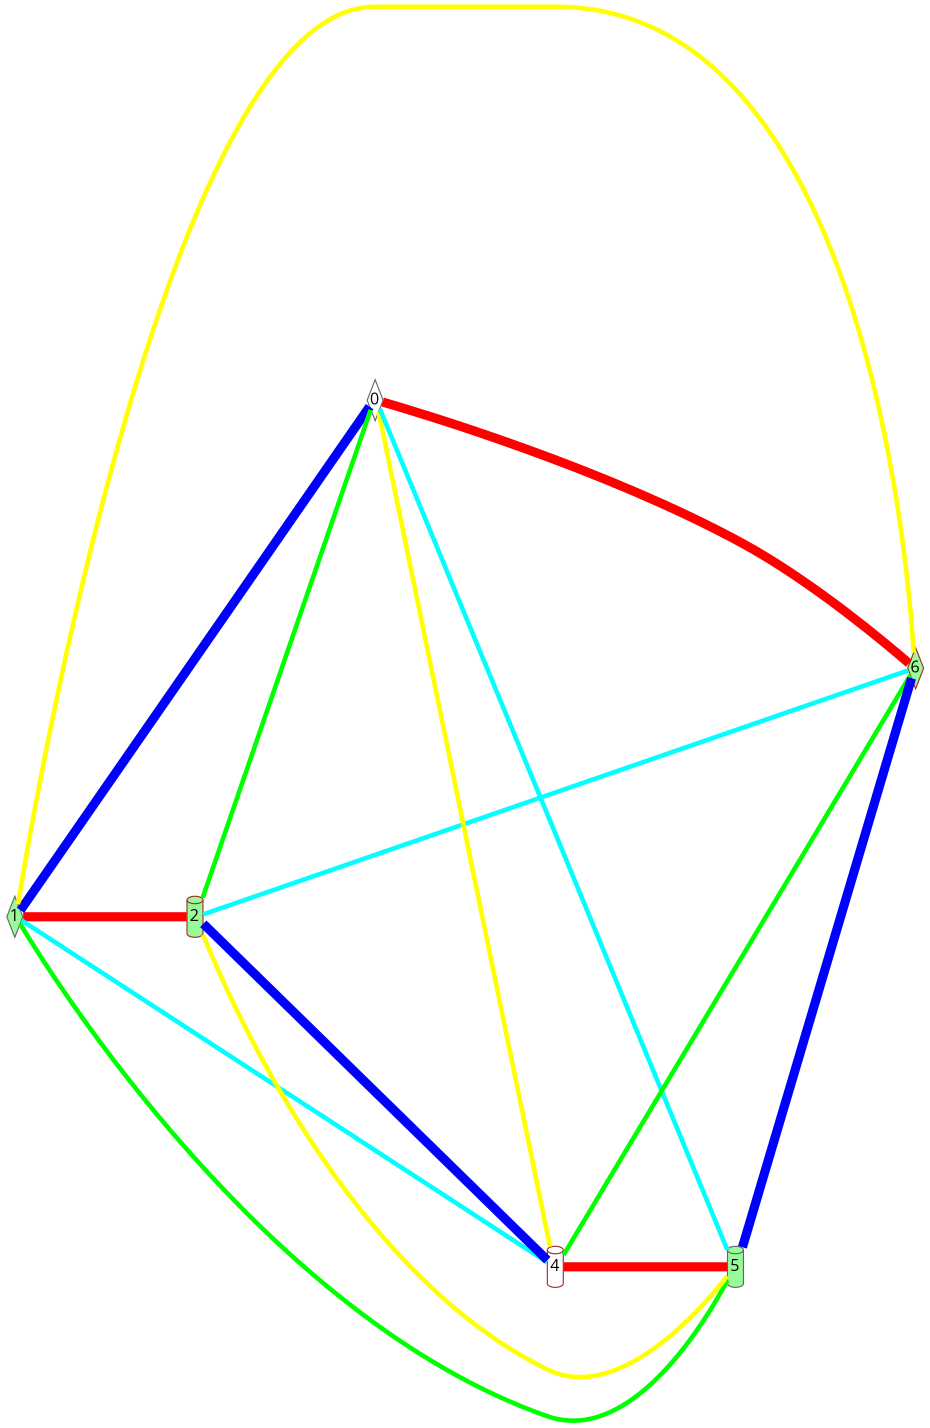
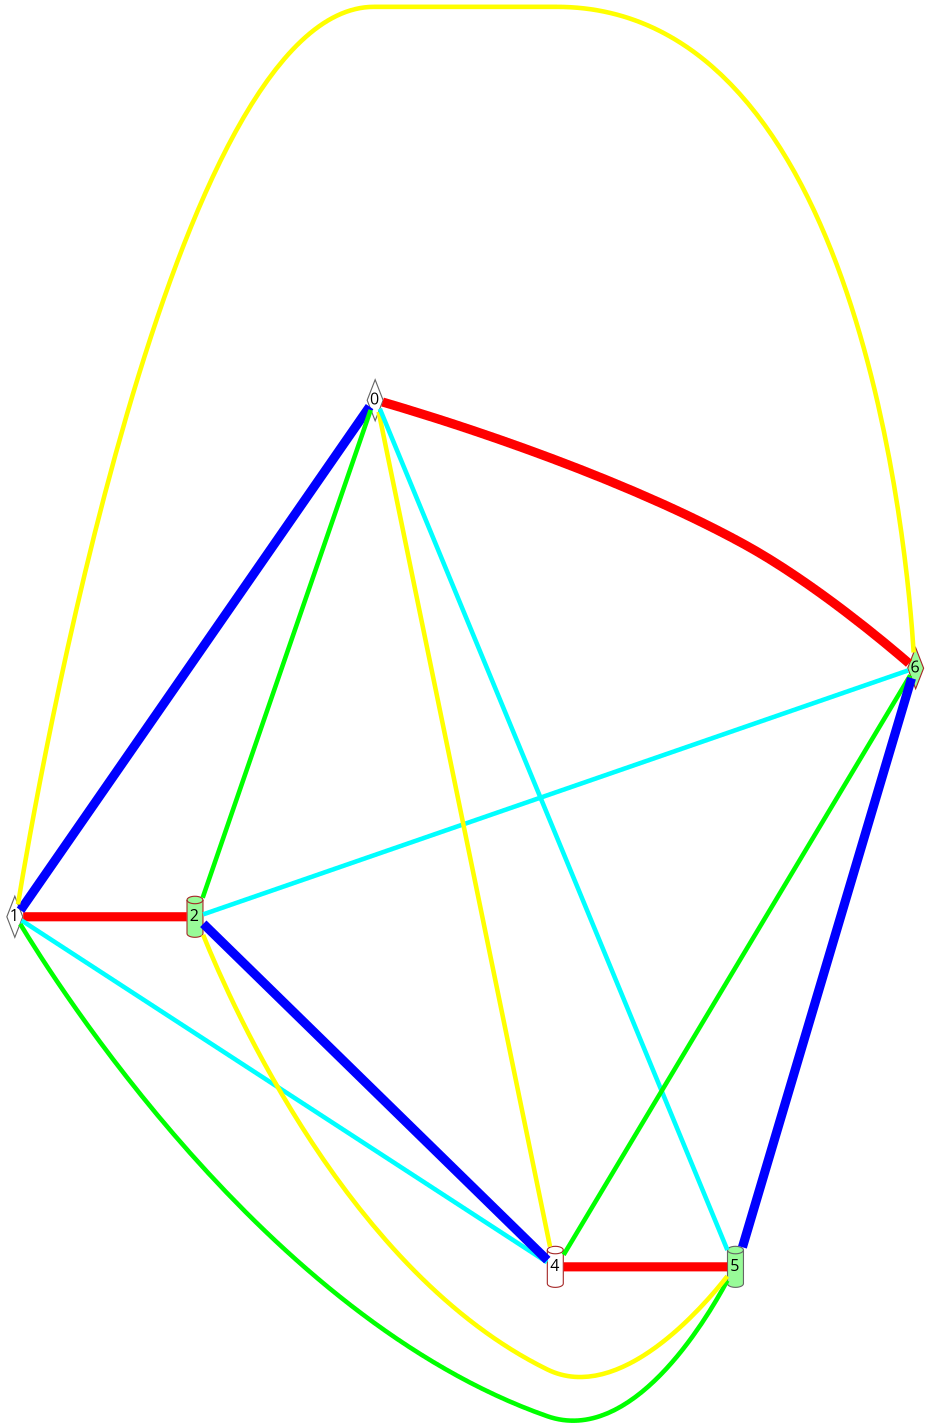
(15, 917) -> (15, 917)
